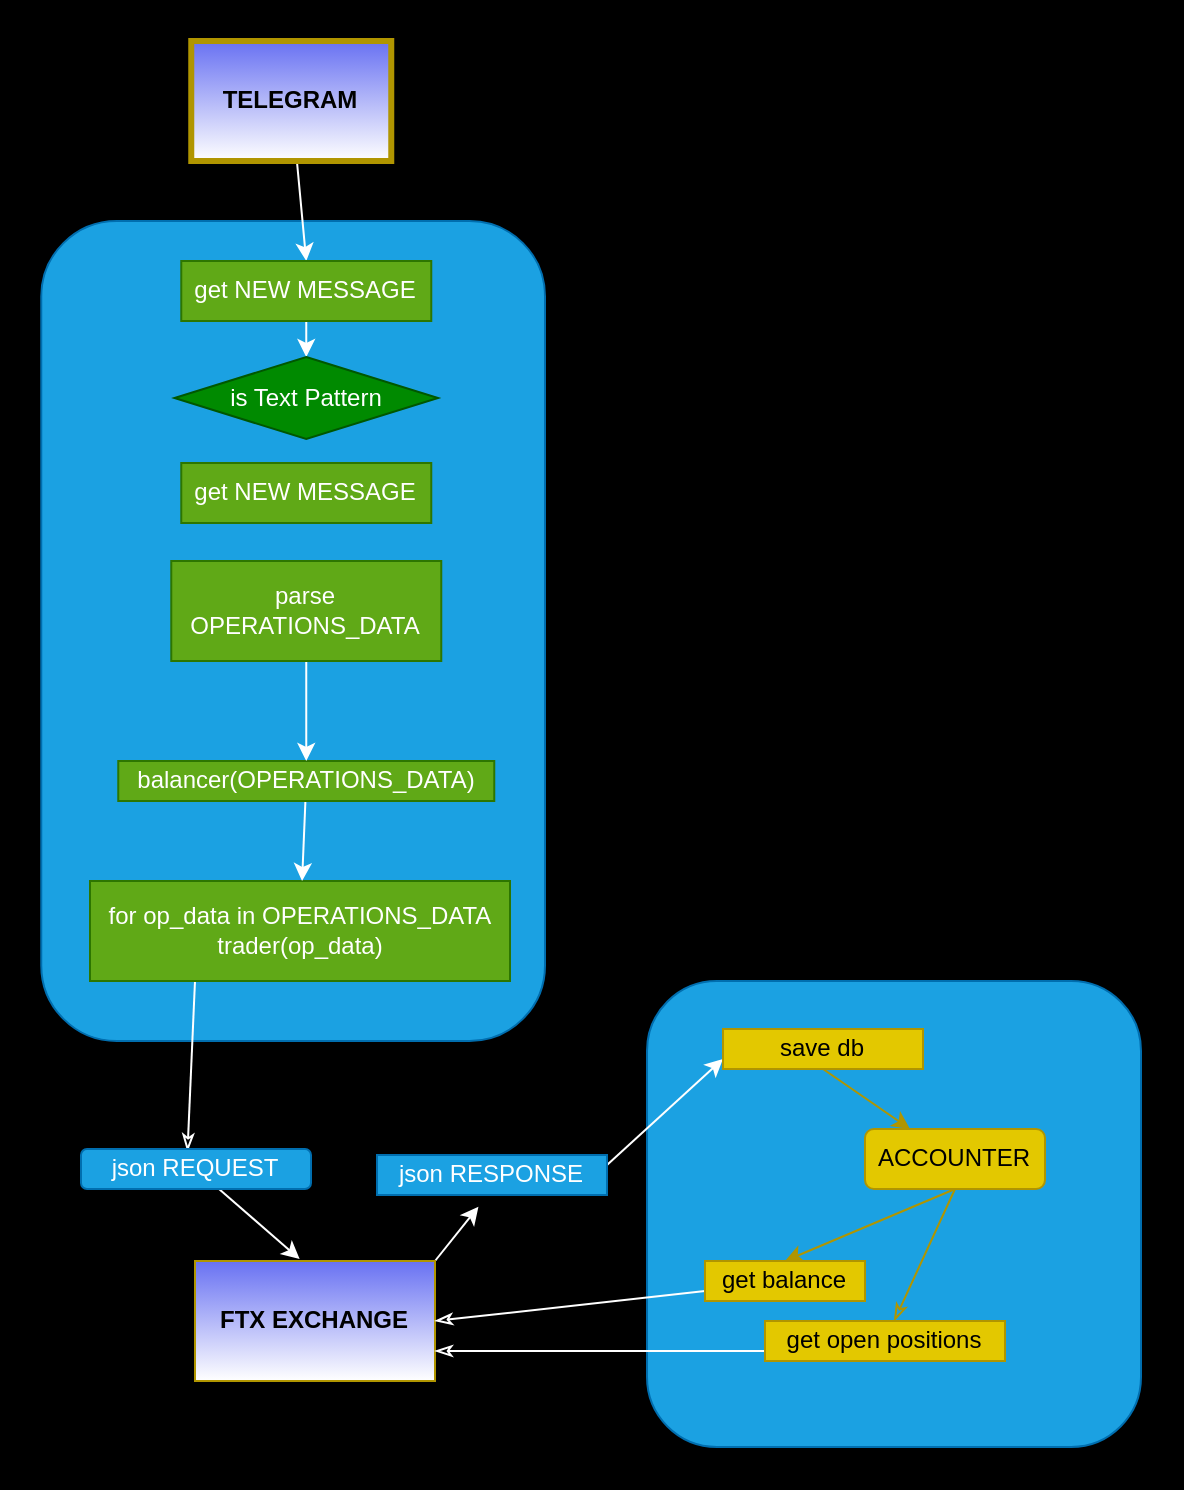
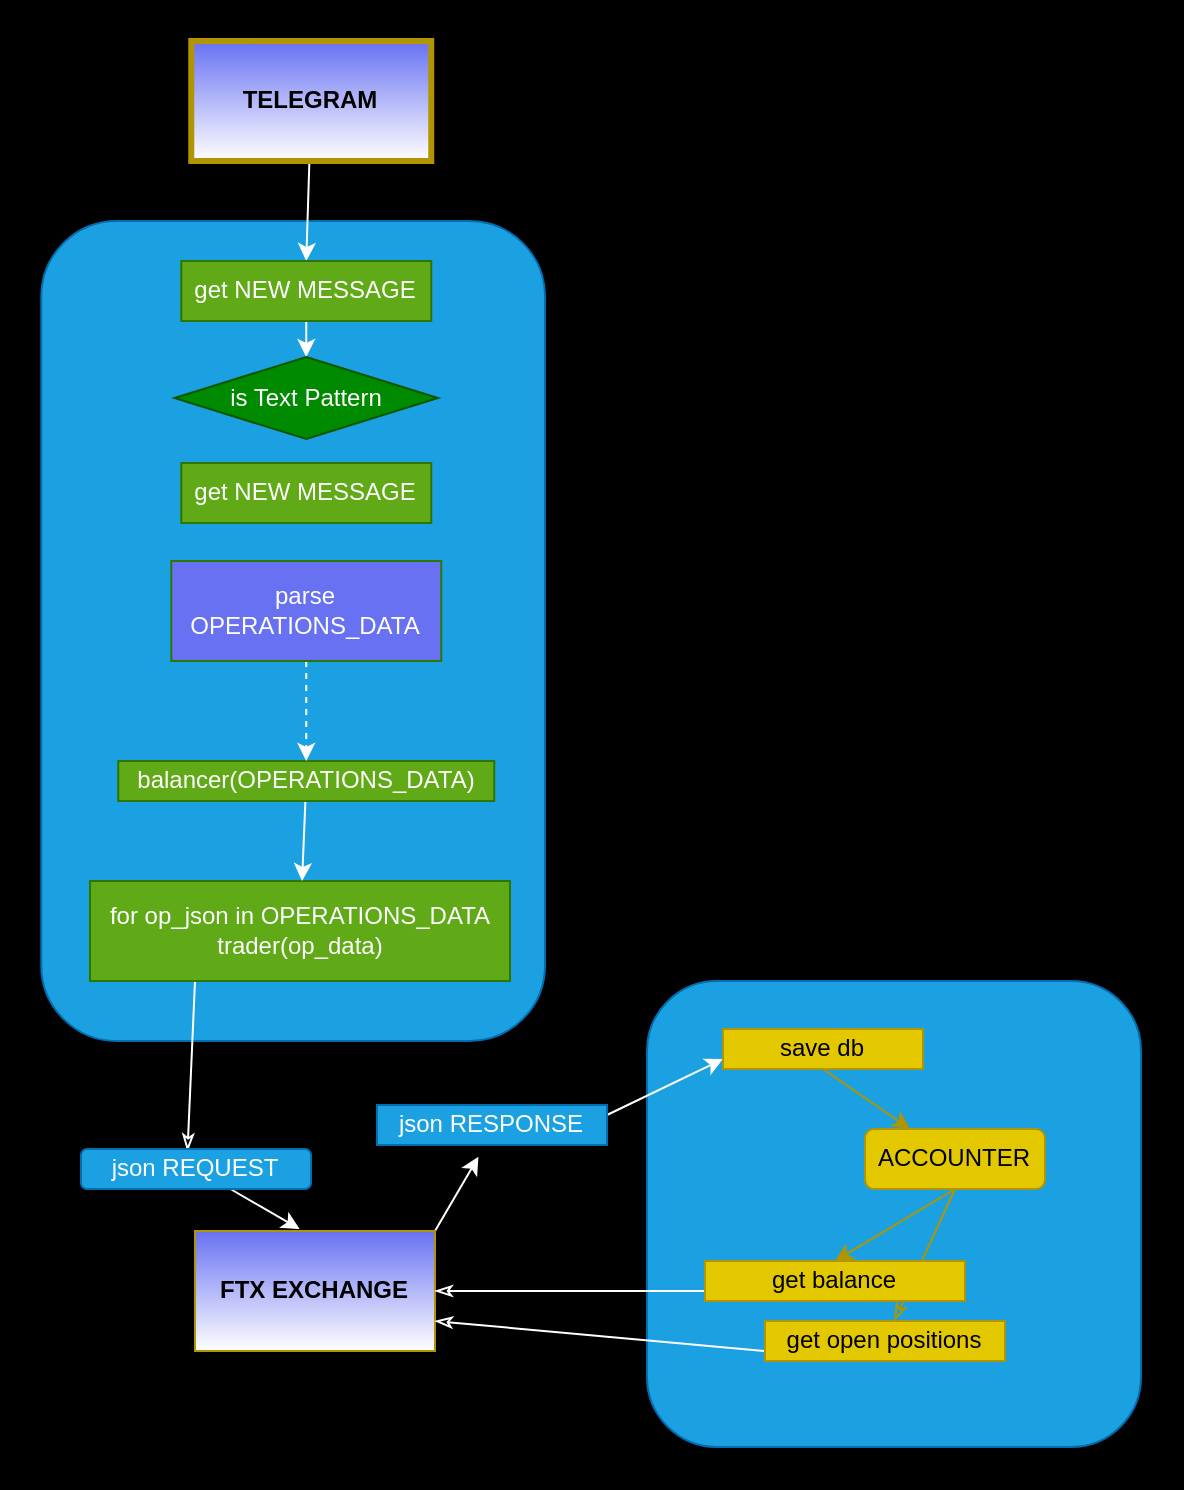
(291, 101) -> (311, 101)
(306, 611) -> (306, 611)
(306, 703) -> (306, 703)
(301, 931) -> (301, 931)
(492, 1175) -> (492, 1125)
(785, 1281) -> (835, 1281)
(315, 1321) -> (315, 1291)
